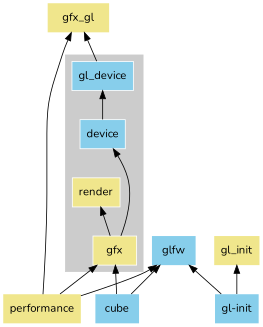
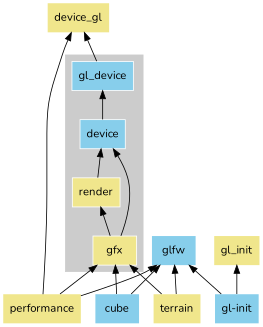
(78, 18) -> (78, 18)
none -> (99, 167)
none -> (177, 309)
